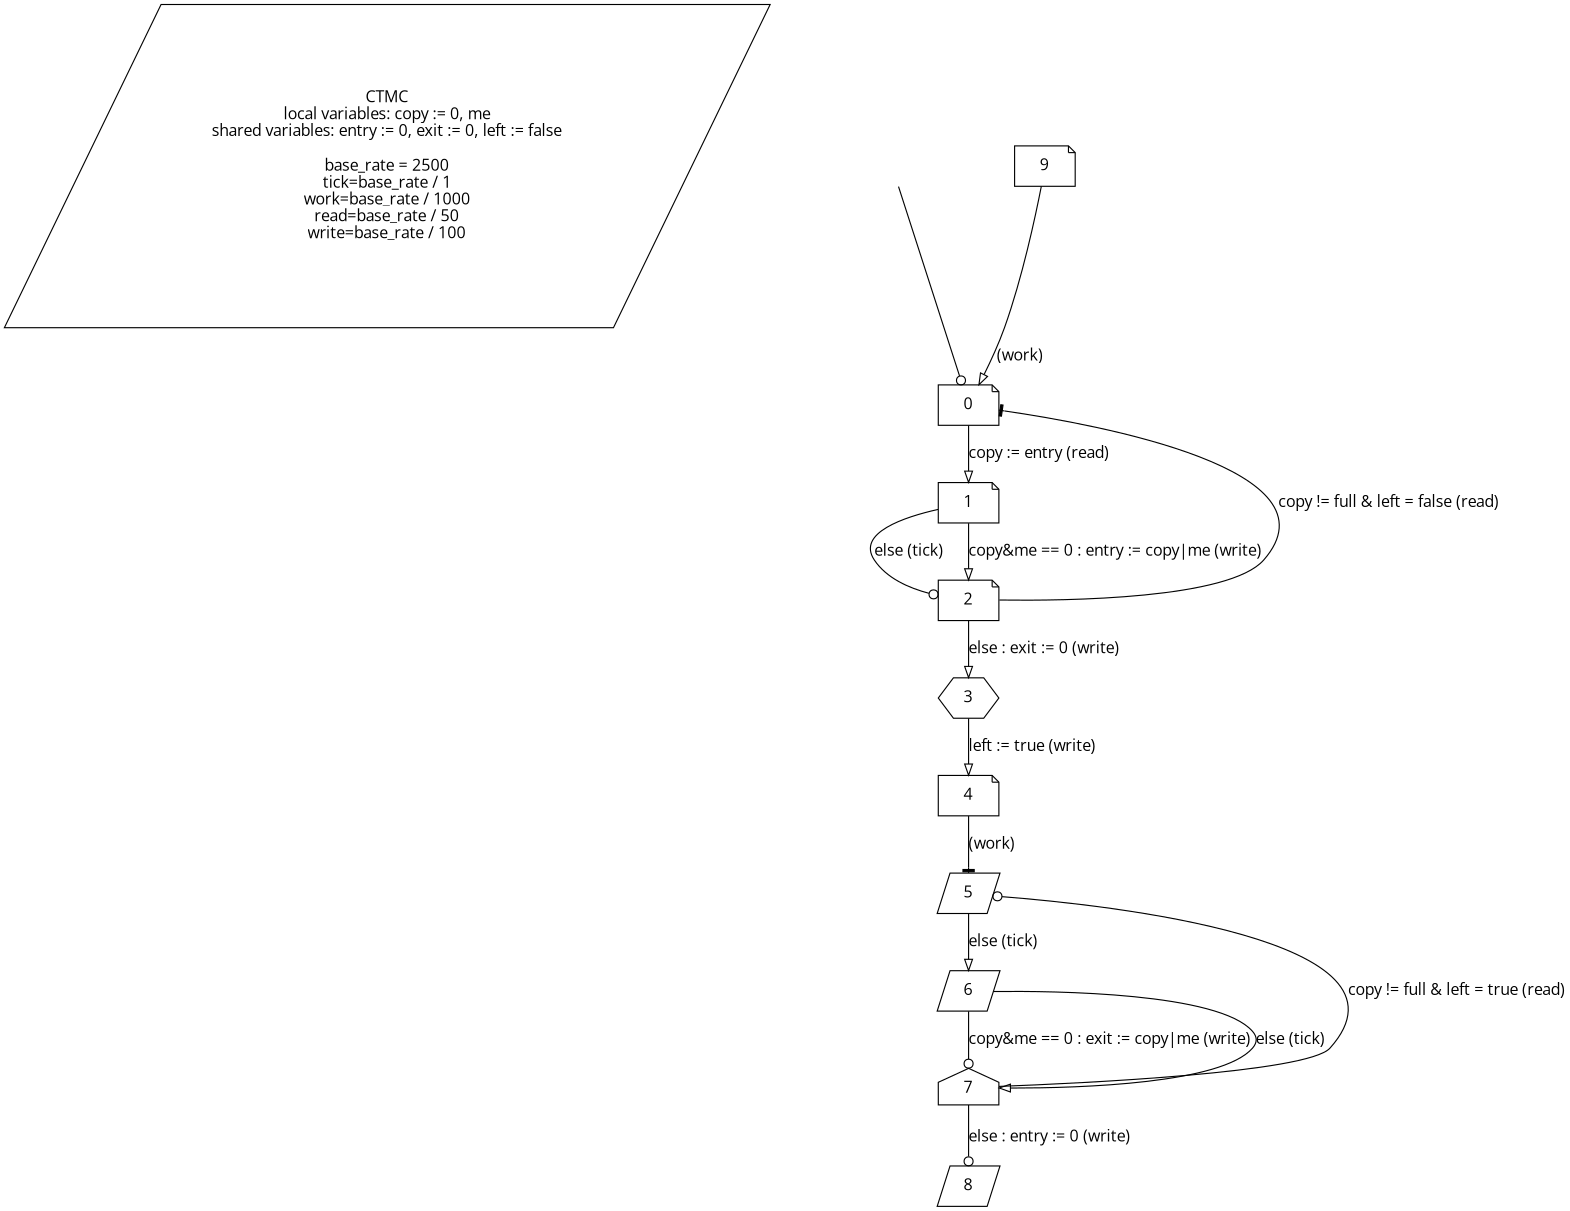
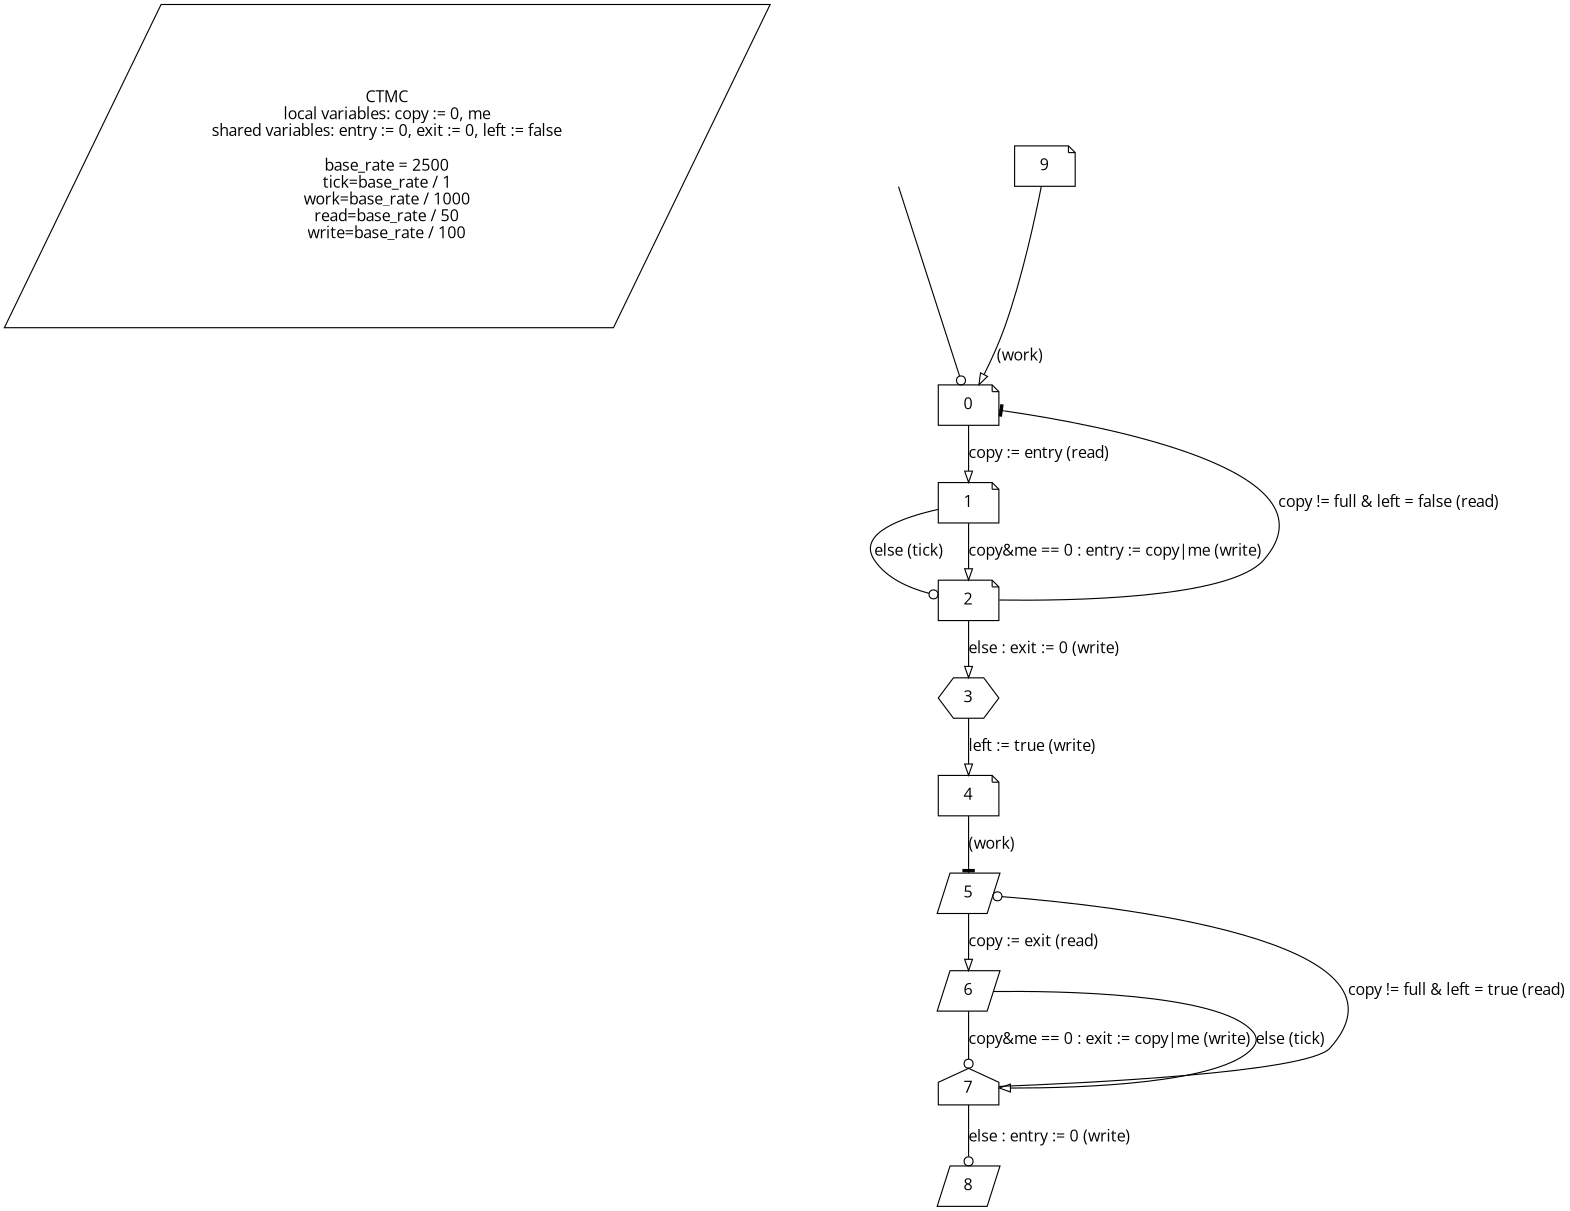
(1003, 942) -> (1034, 942)
